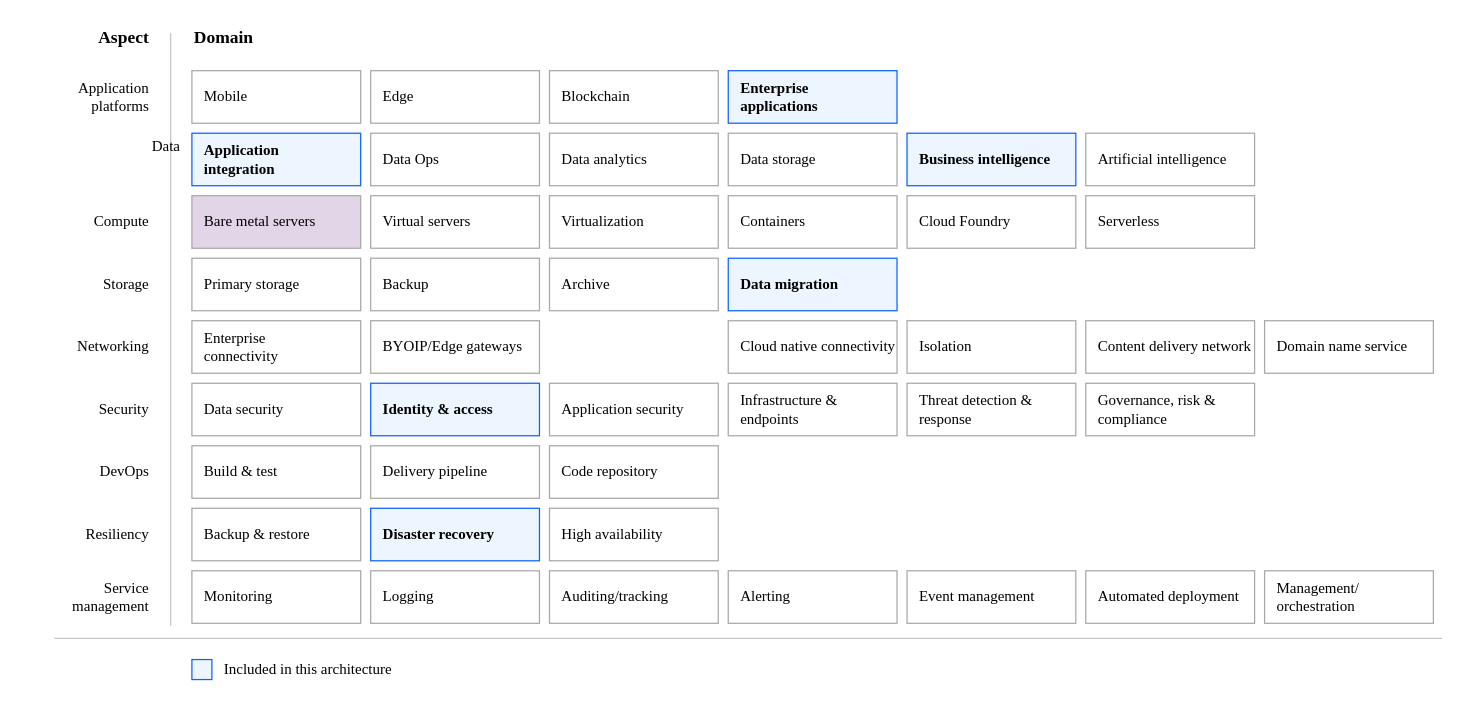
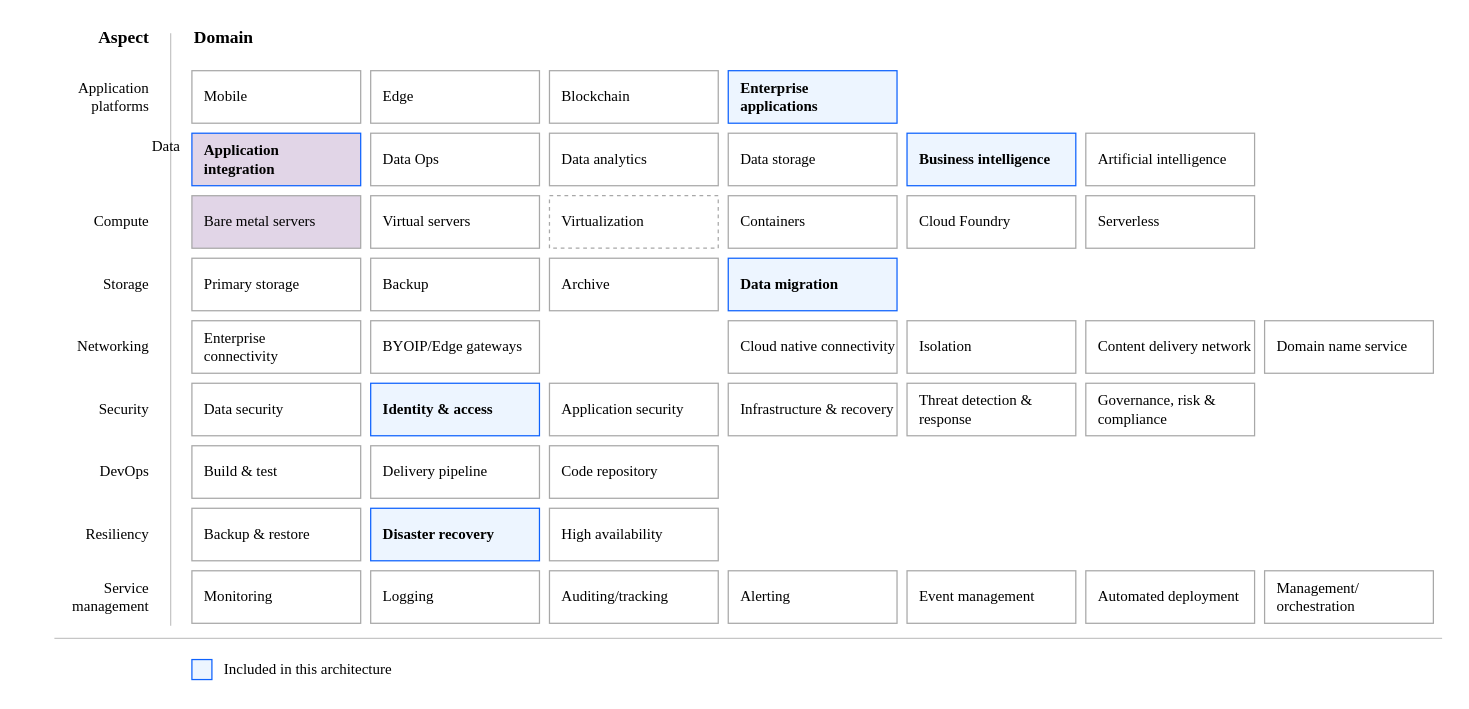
(276, 159) -> (276, 159)
(634, 222) -> (634, 222)
(819, 409) -> (819, 409)
